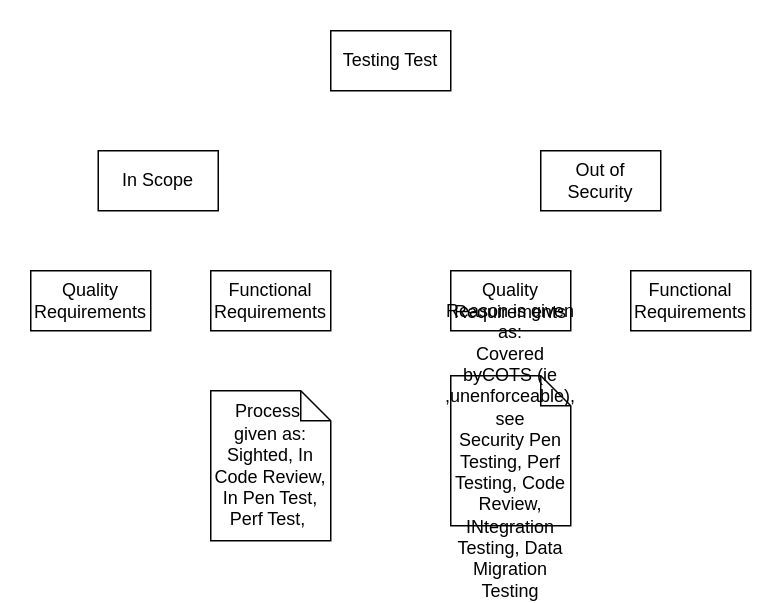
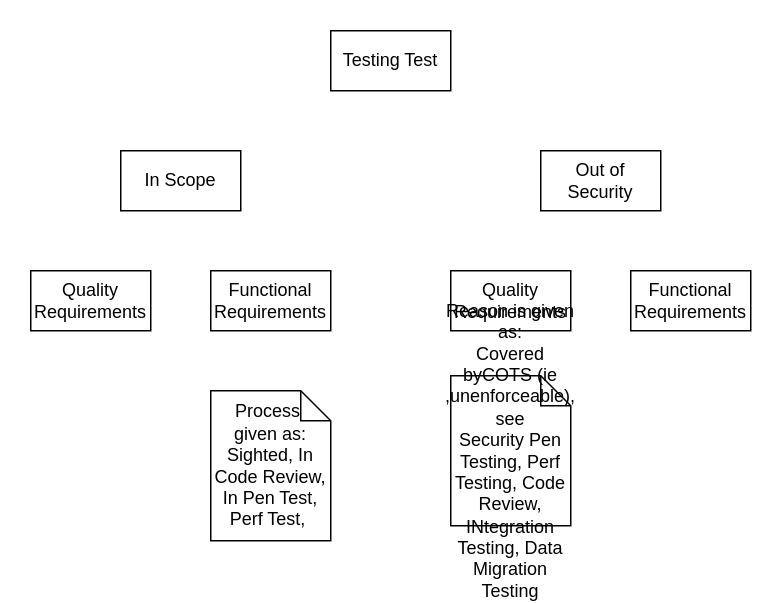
(158, 181) -> (181, 181)
